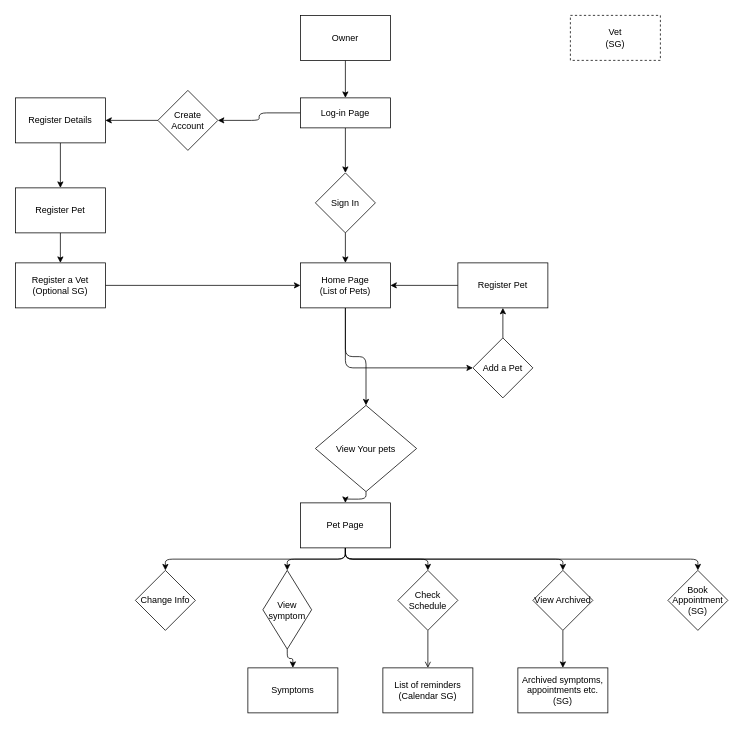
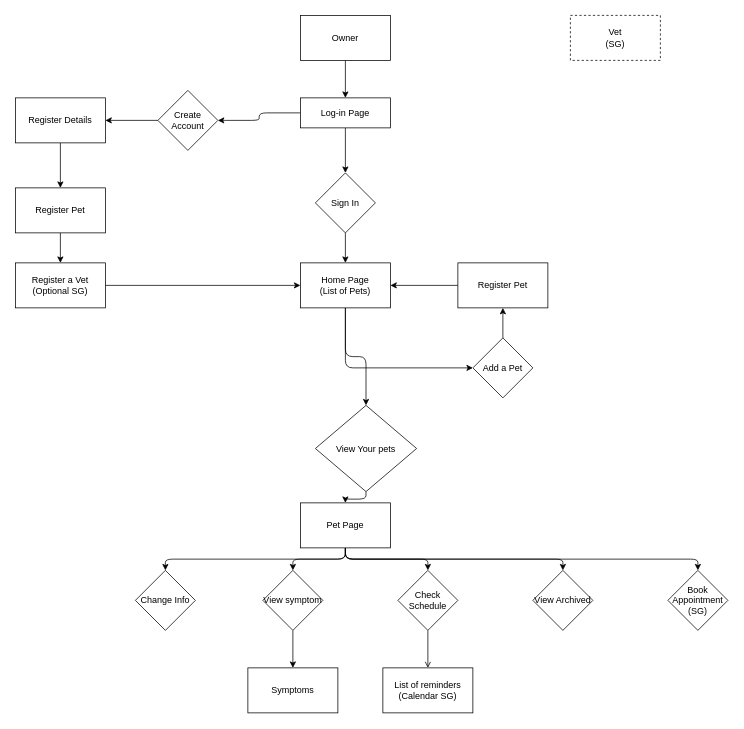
(287, 610) -> (293, 600)
(563, 661) -> none
(563, 690) -> none
